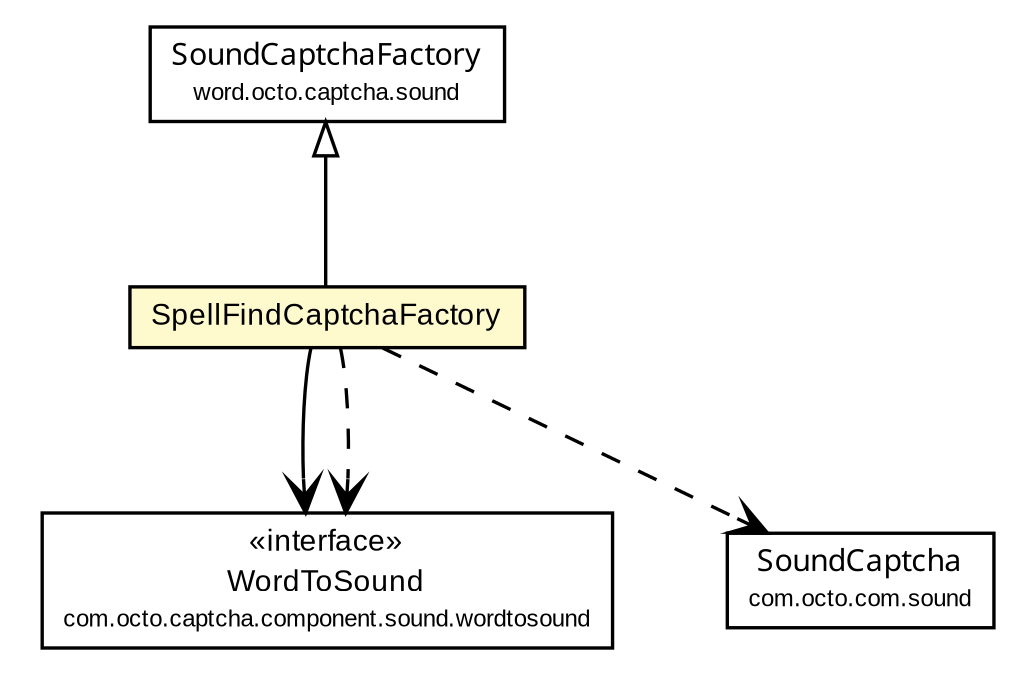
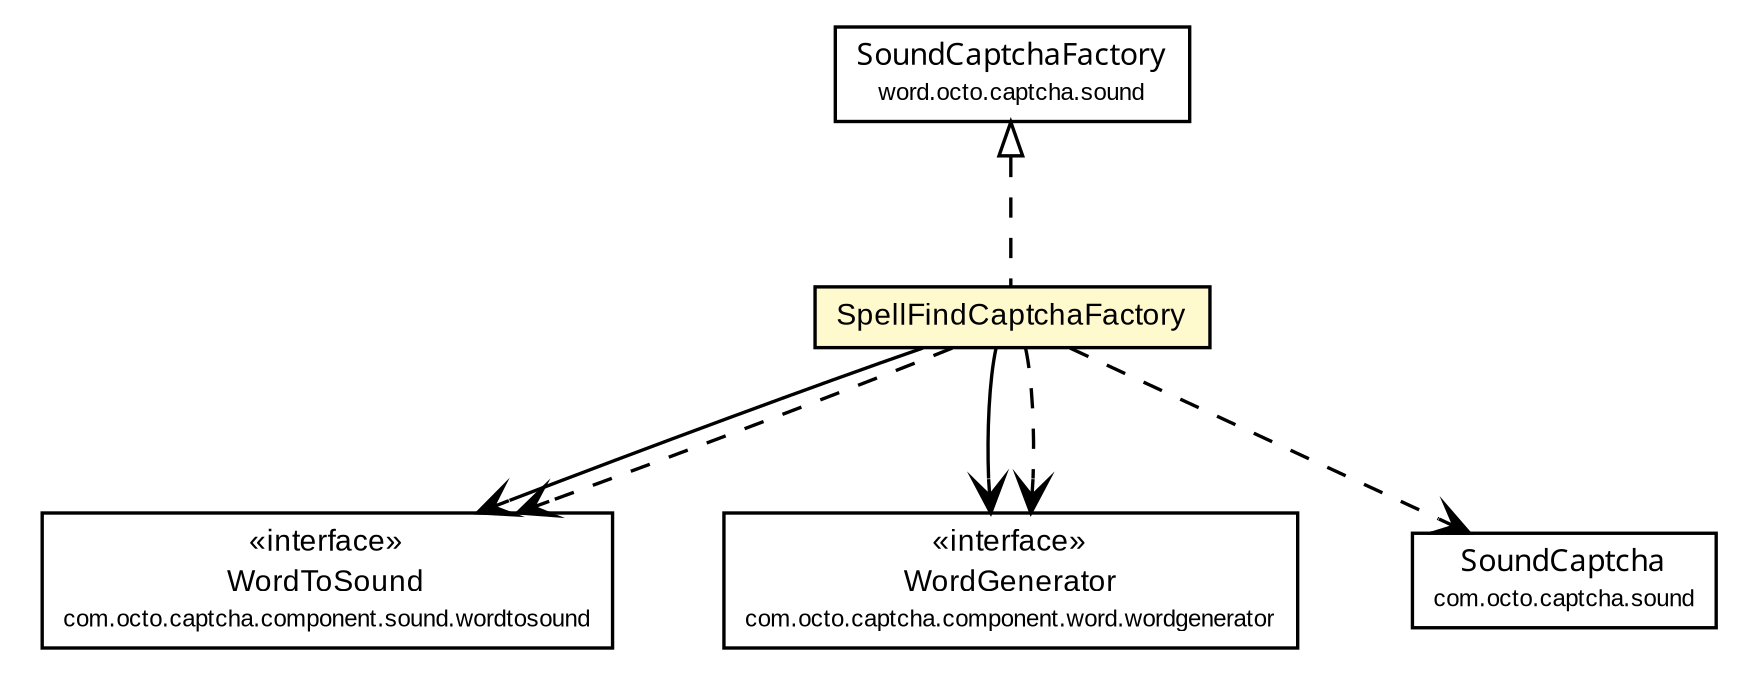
(326, 221) -> (1011, 221)
none -> (1011, 580)
(861, 599) -> (1564, 599)
